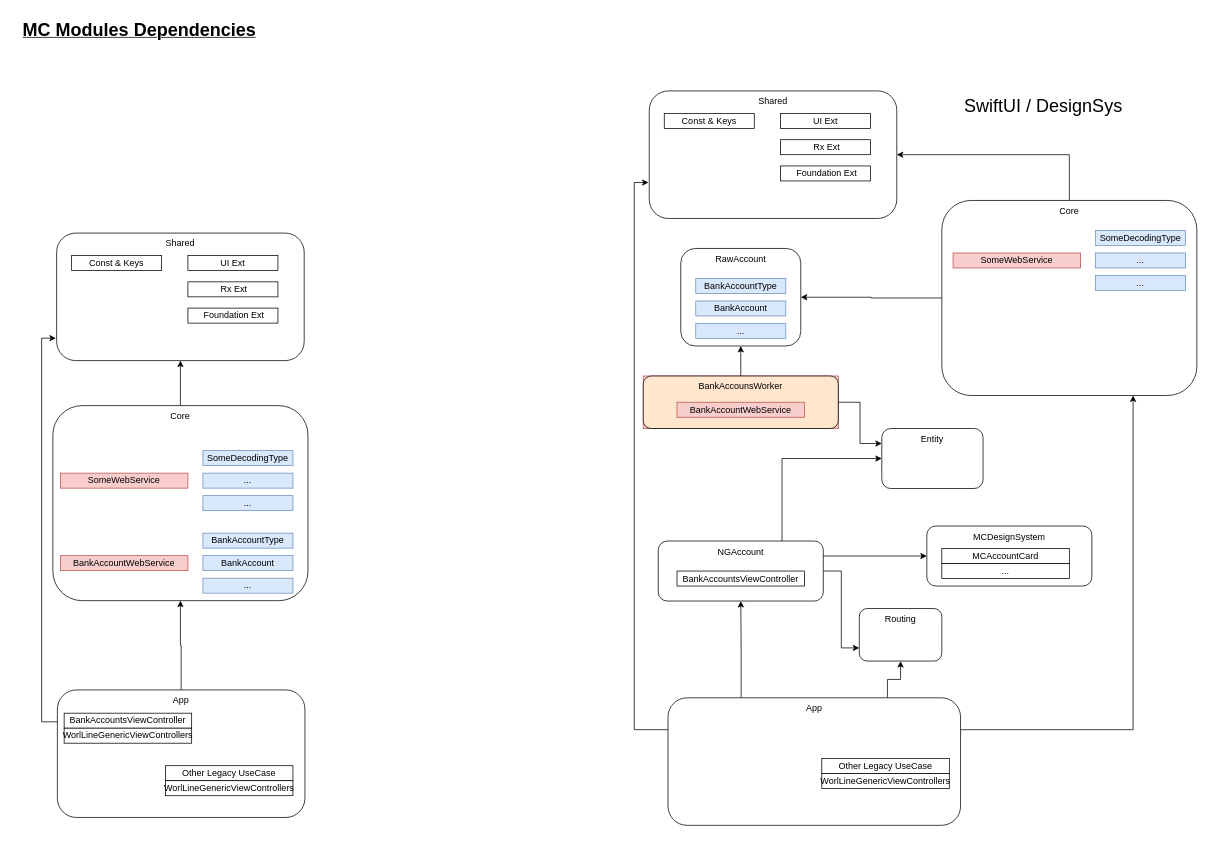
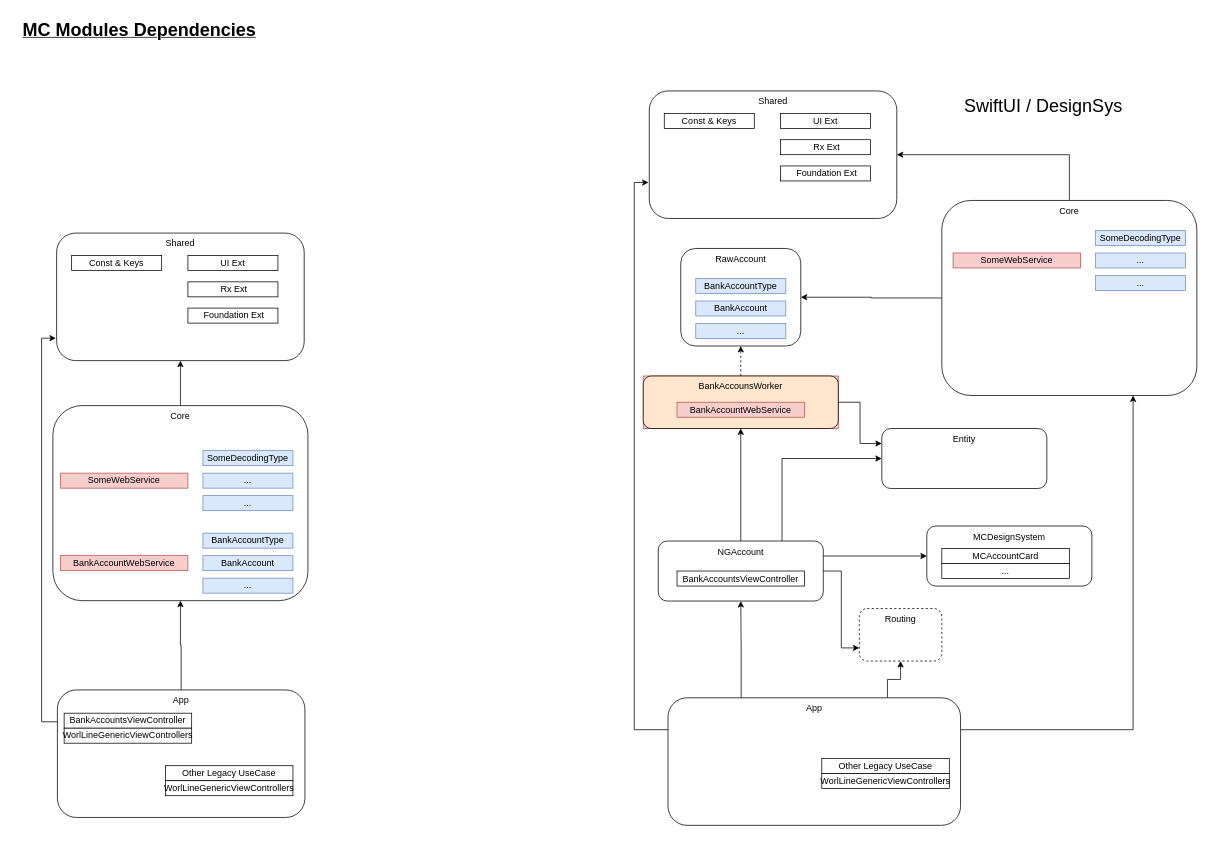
(741, 363) -> (741, 363)
(932, 458) -> (964, 458)
none -> (741, 487)
(900, 635) -> (900, 635)
